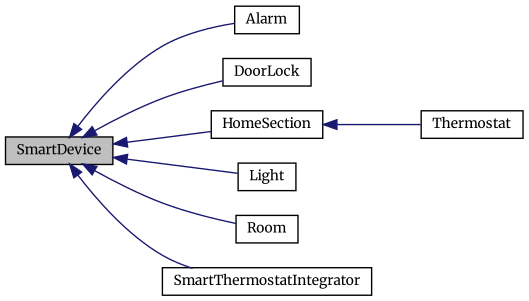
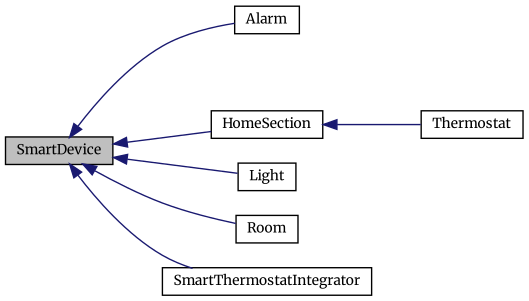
(267, 72) -> none
